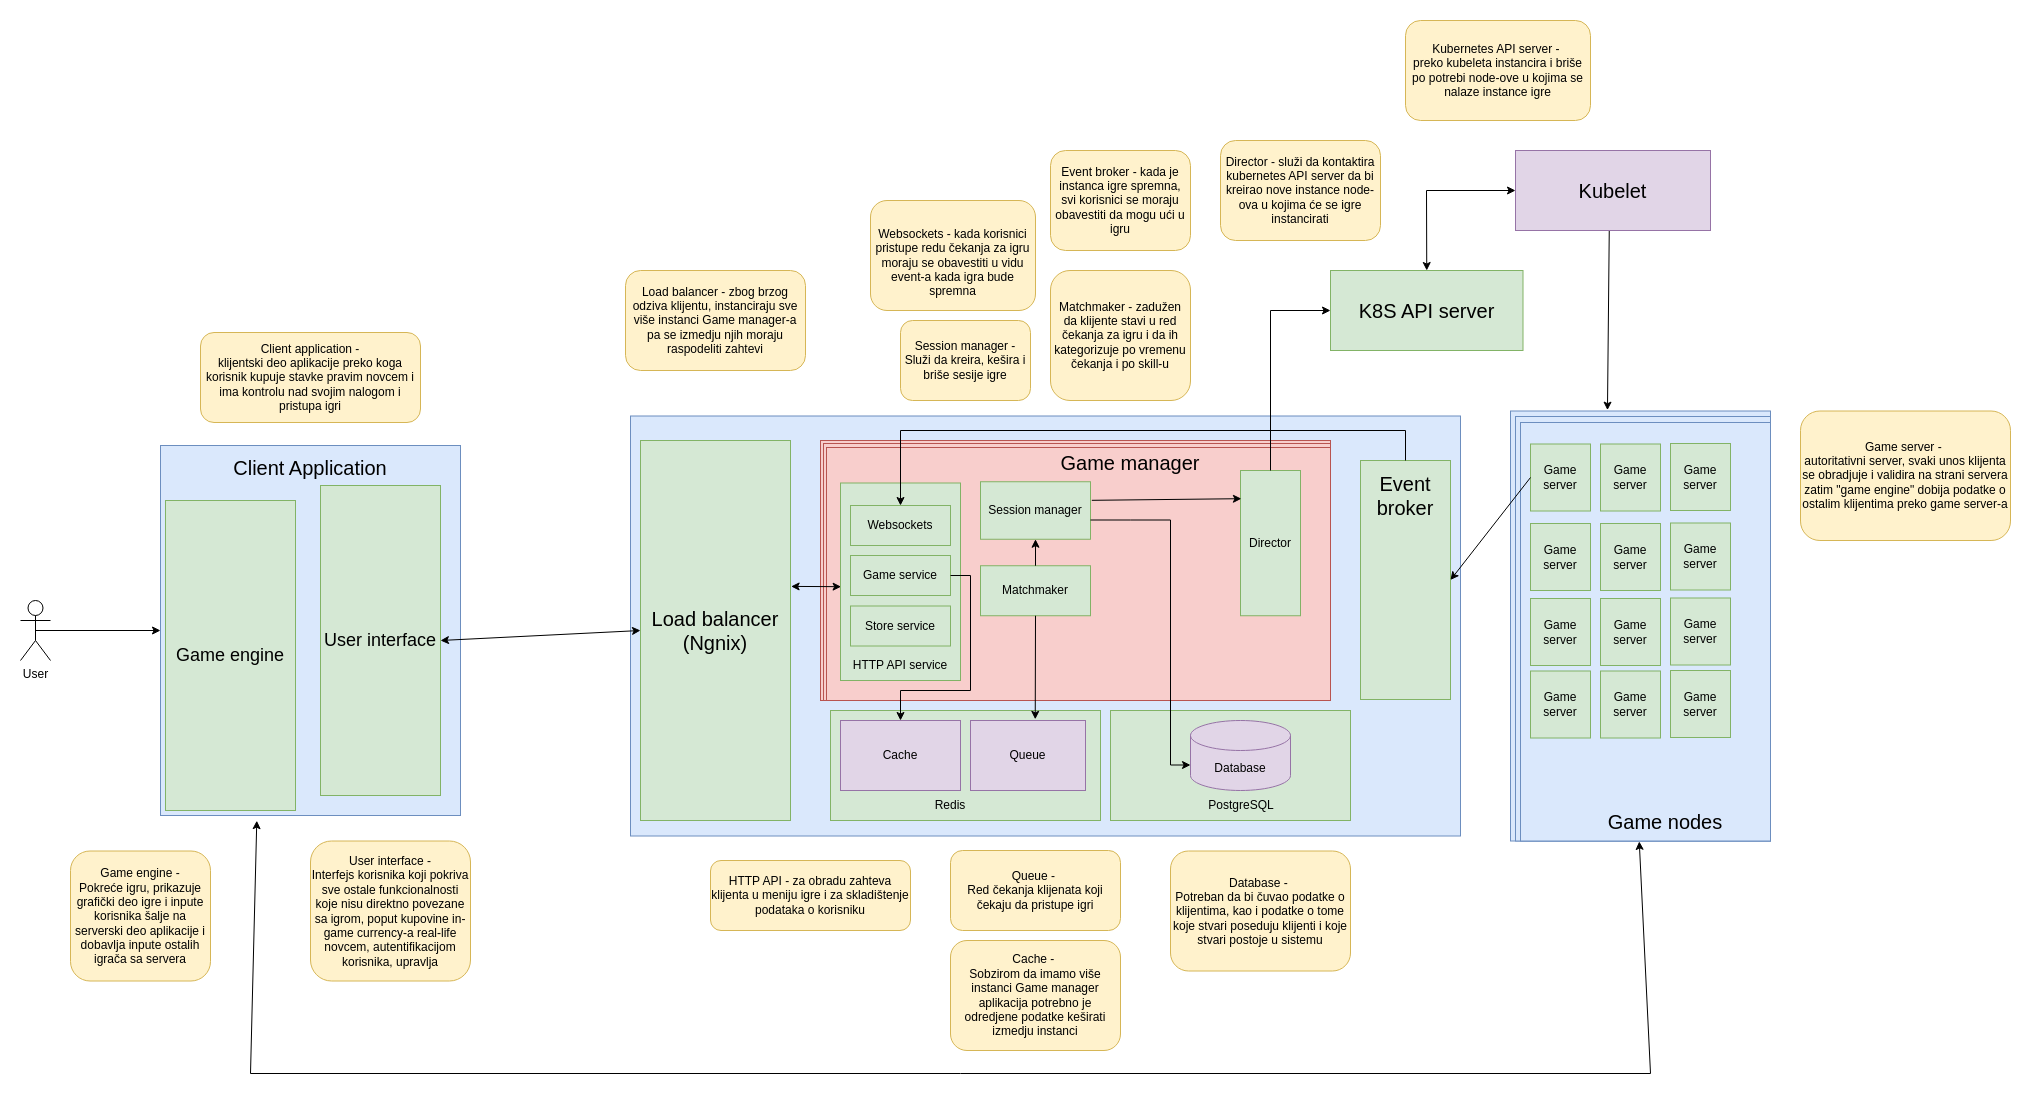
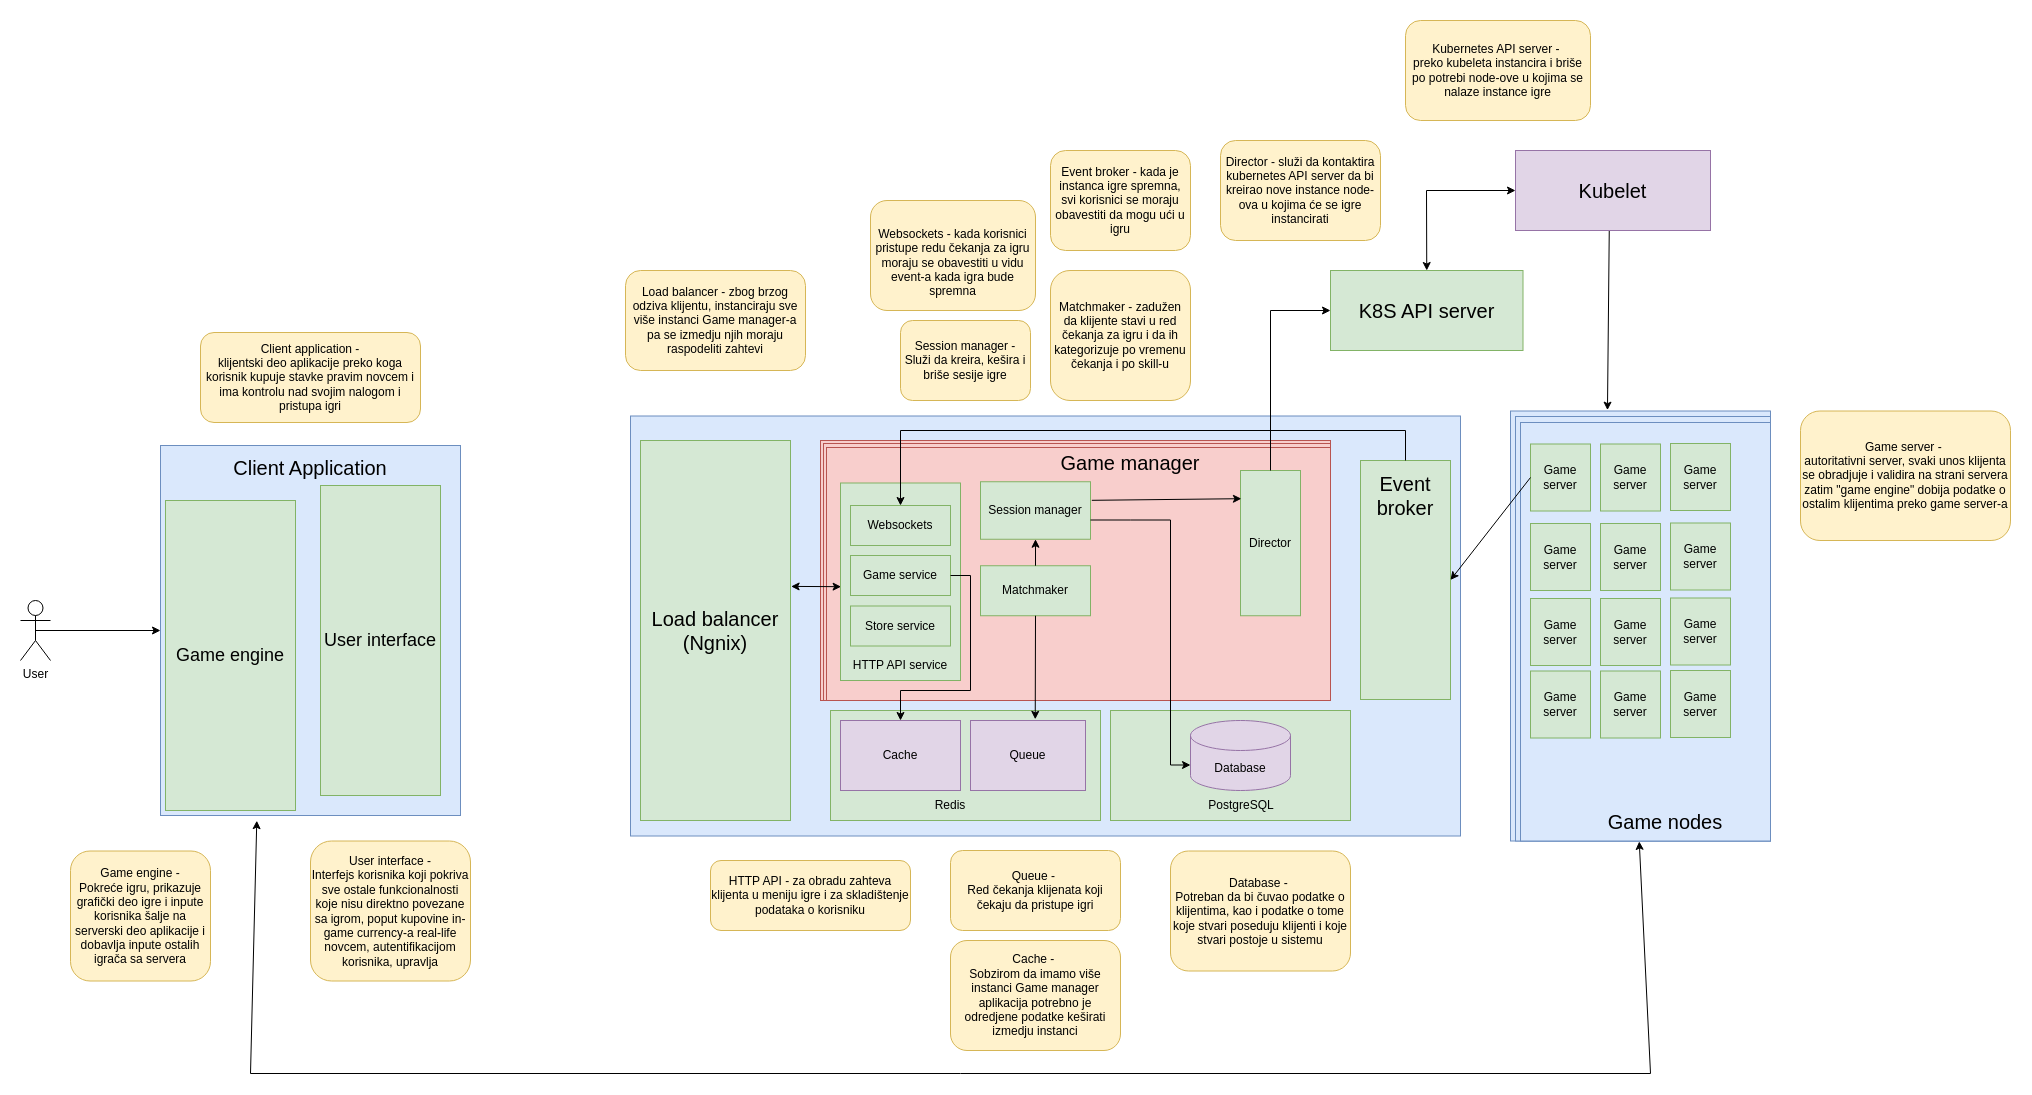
(540, 636) -> none
